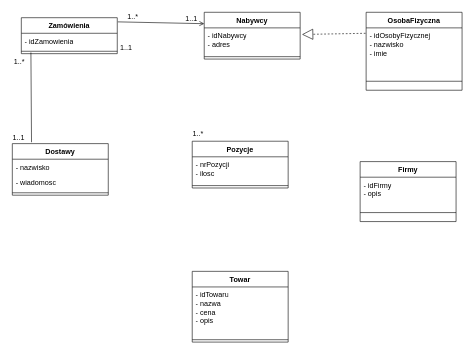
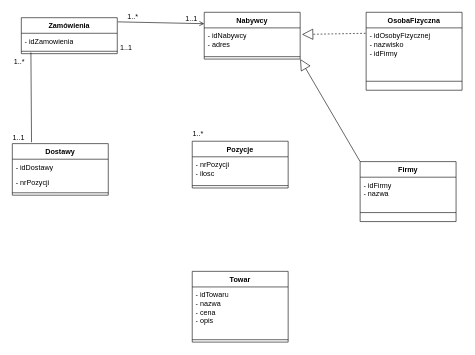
(403, 45) -> (403, 45)
none -> (333, 116)
(34, 168) -> (36, 168)
(36, 183) -> (36, 183)
(379, 190) -> (379, 190)
